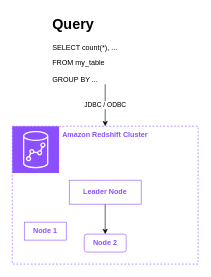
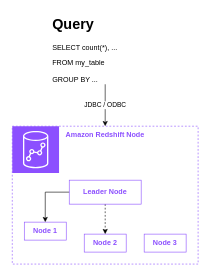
(105, 135) -> (105, 135)
none -> (45, 192)
(105, 217) -> (105, 217)
(105, 243) -> (105, 243)
none -> (165, 243)
